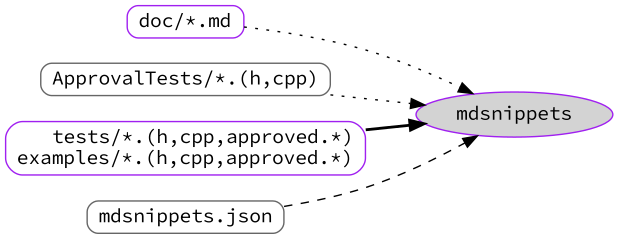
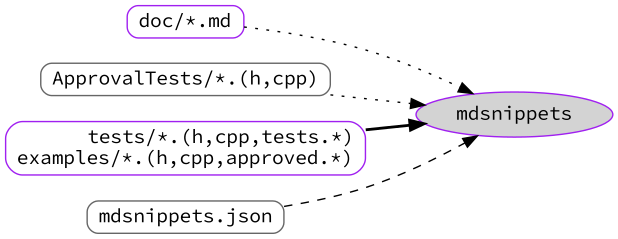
(186, 148) -> (186, 148)
